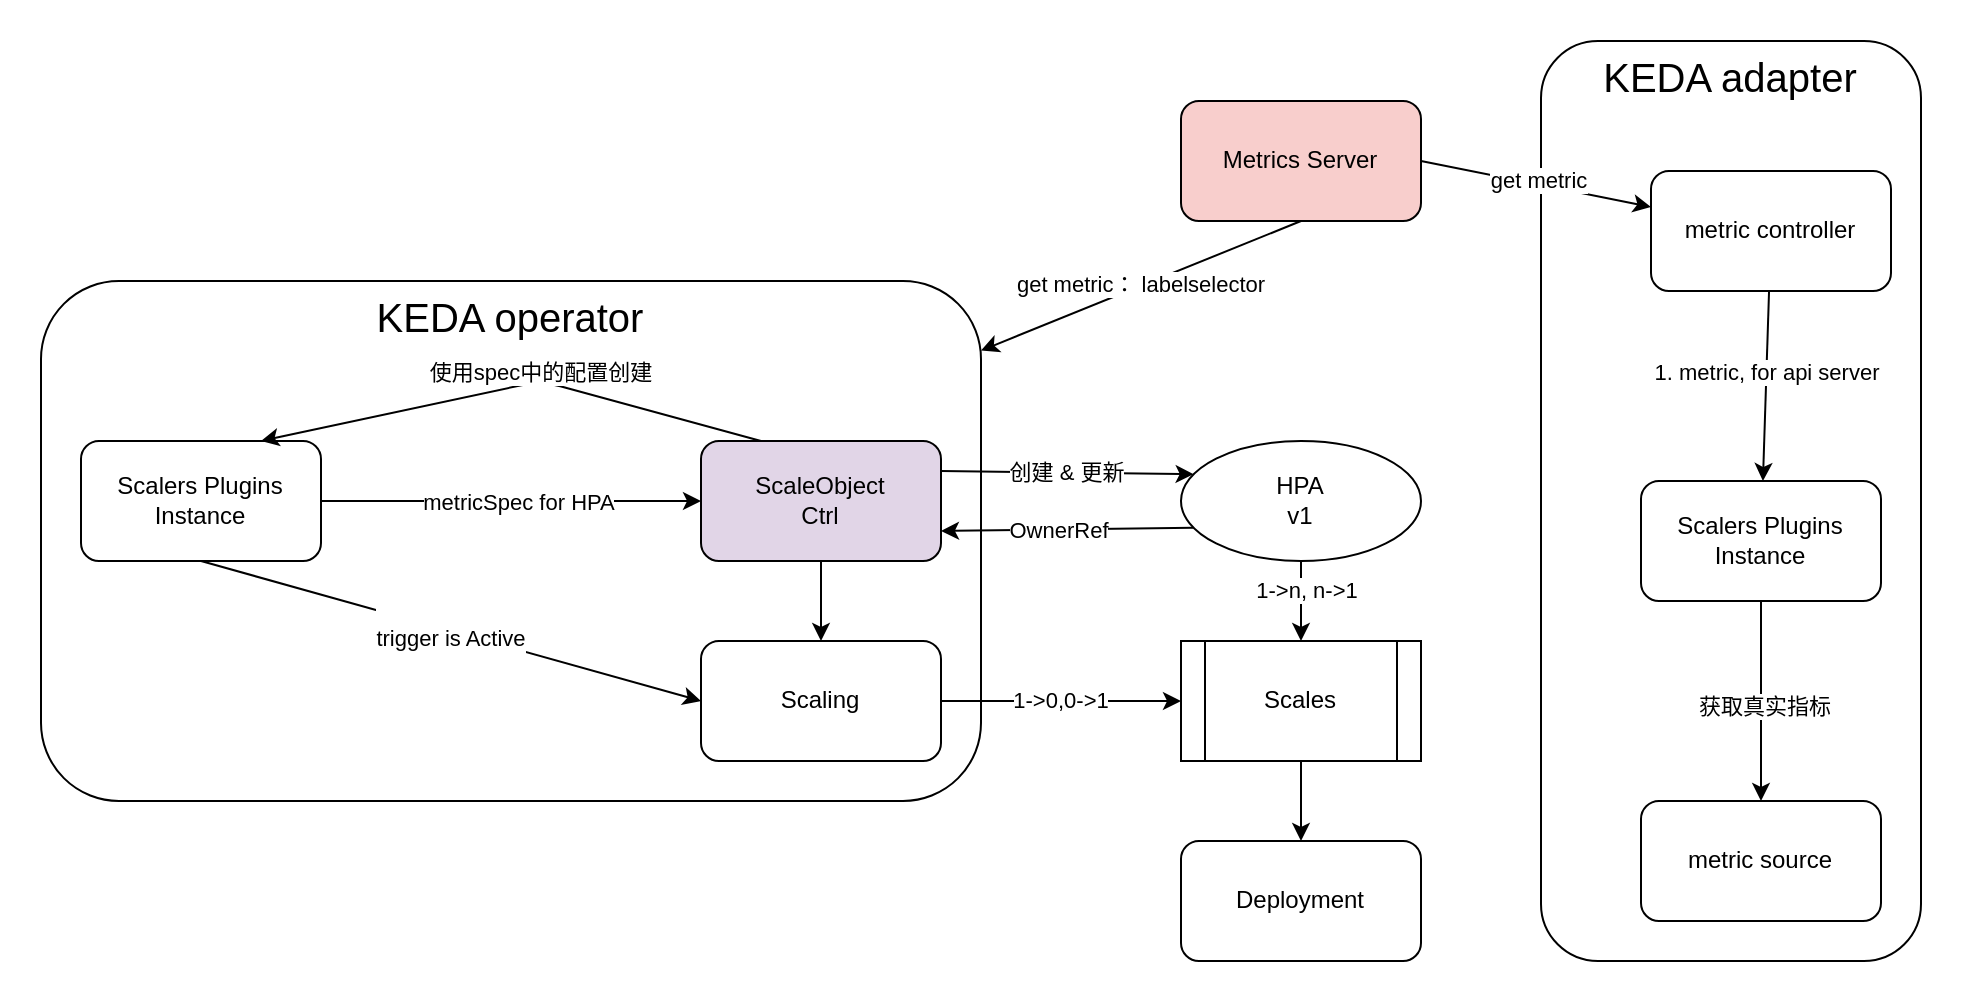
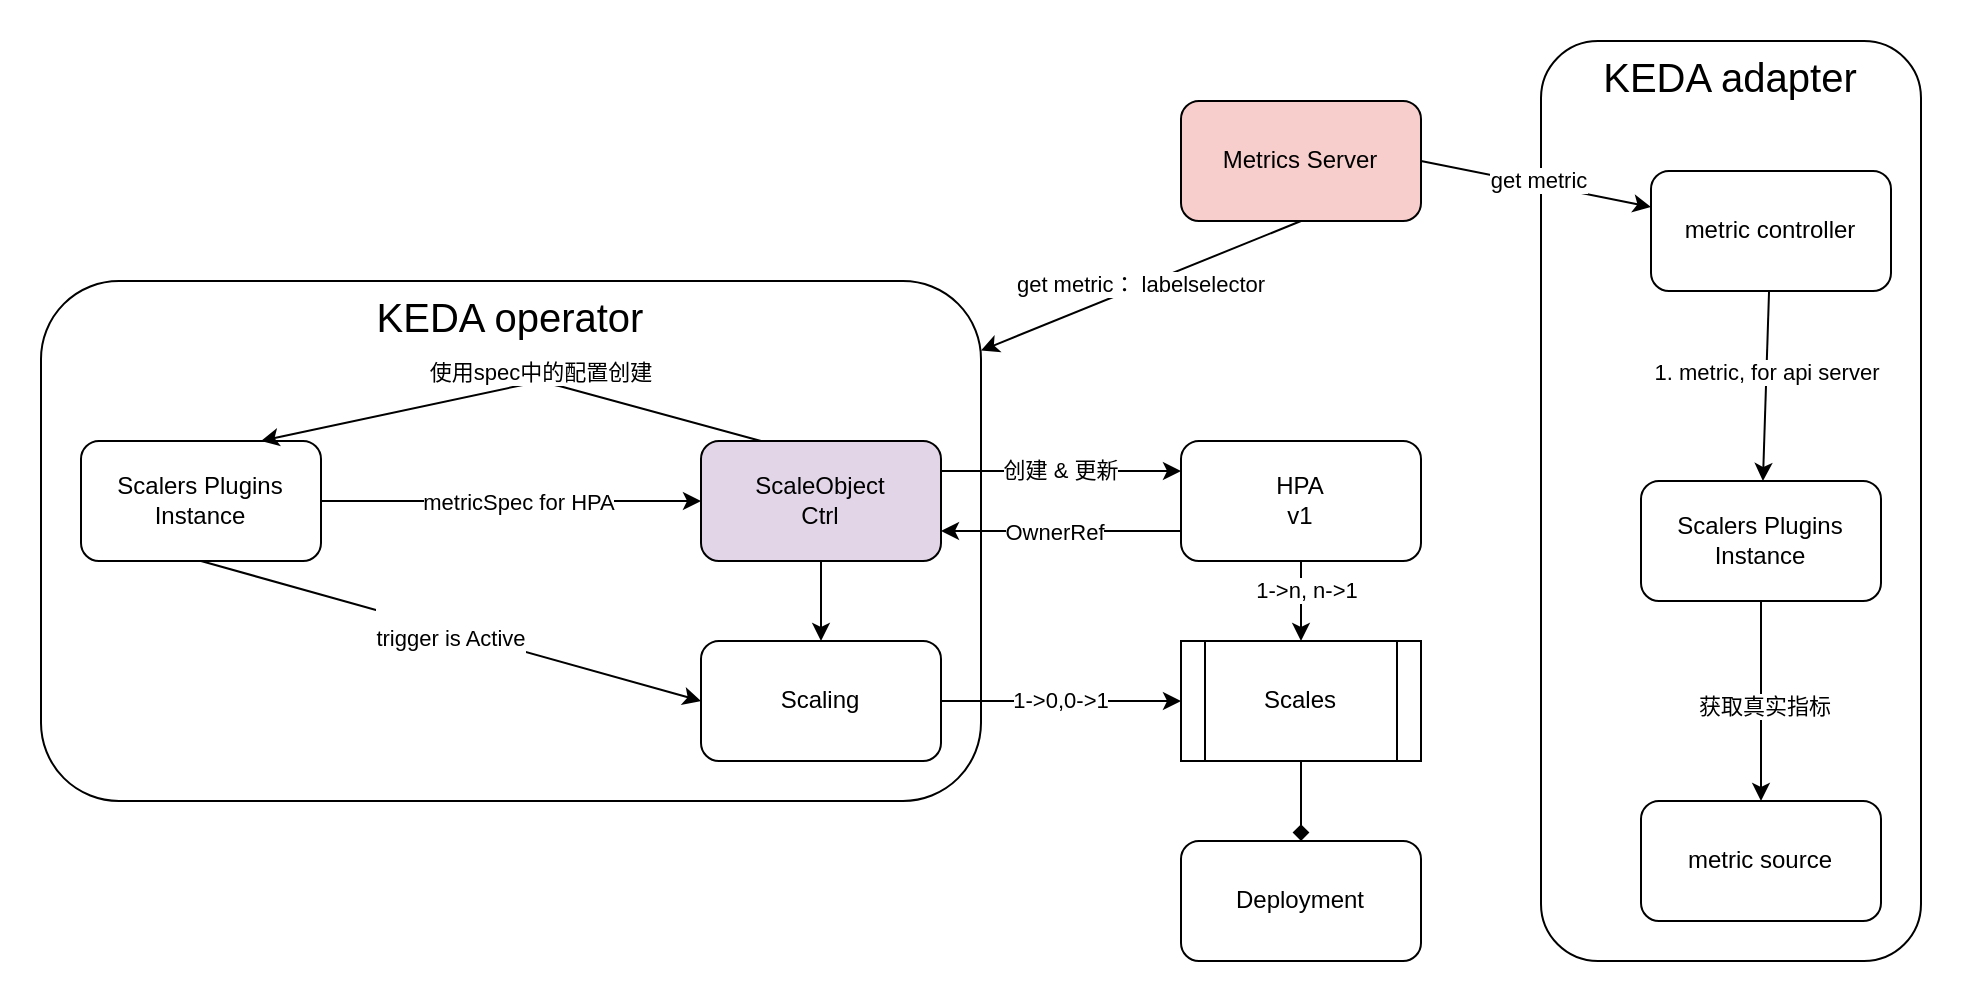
(1301, 501) -> (1301, 501)
(1301, 826) -> (1301, 825)
